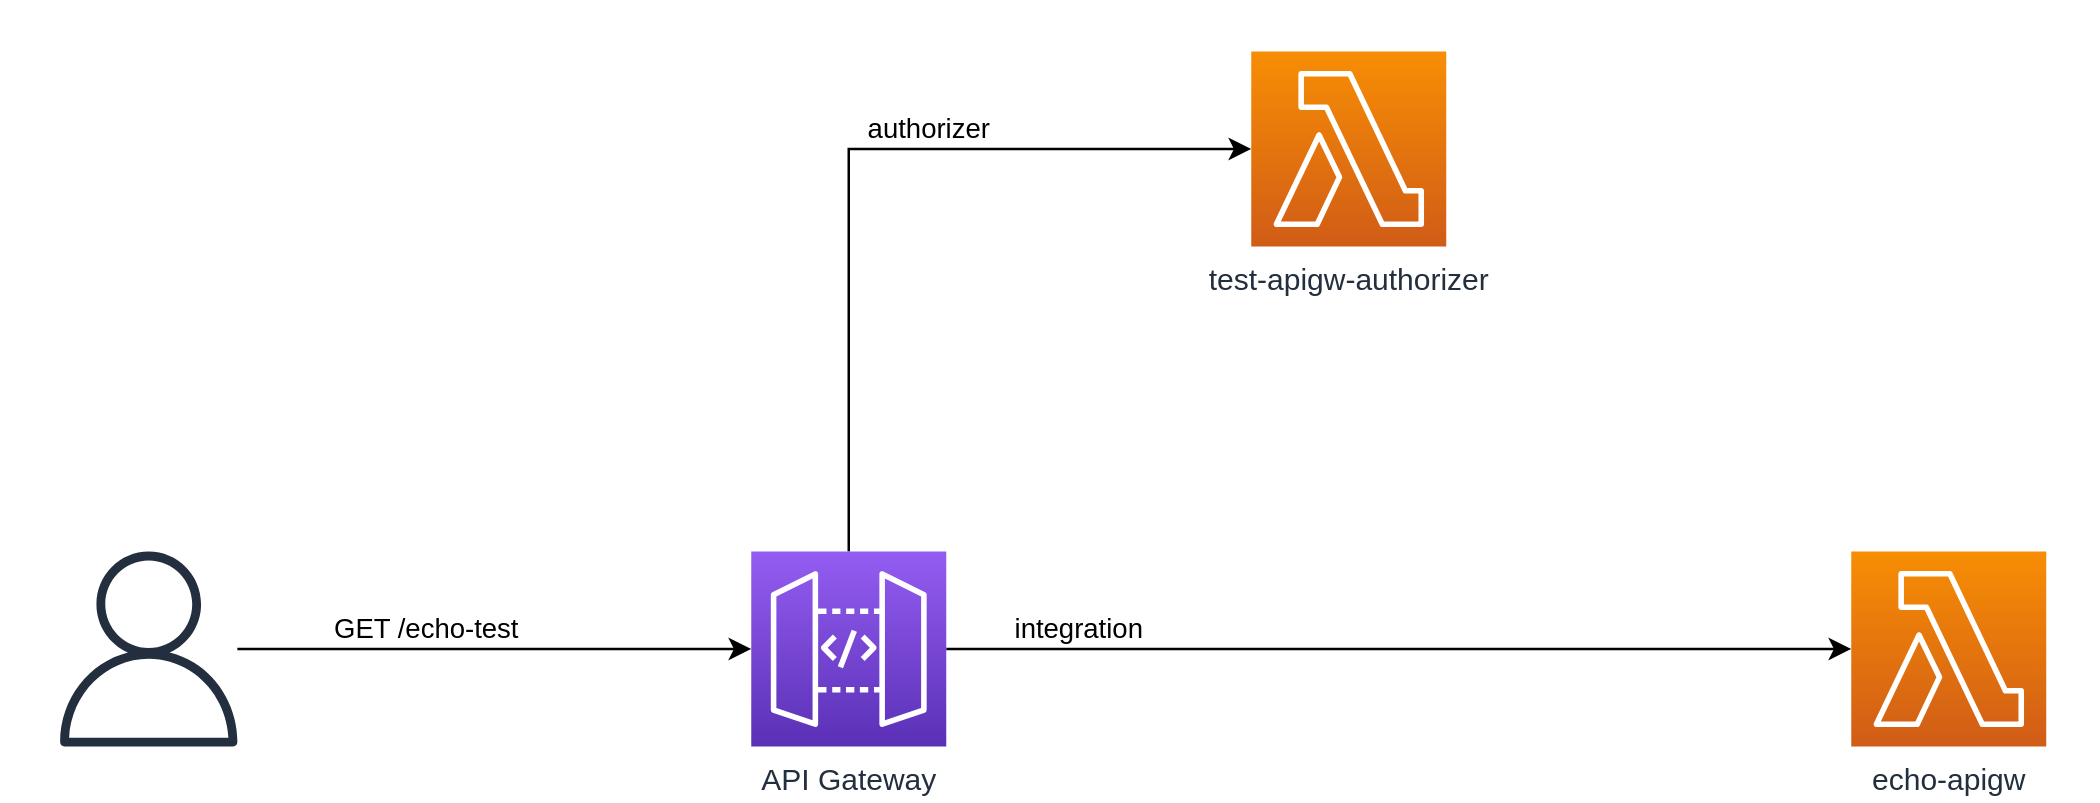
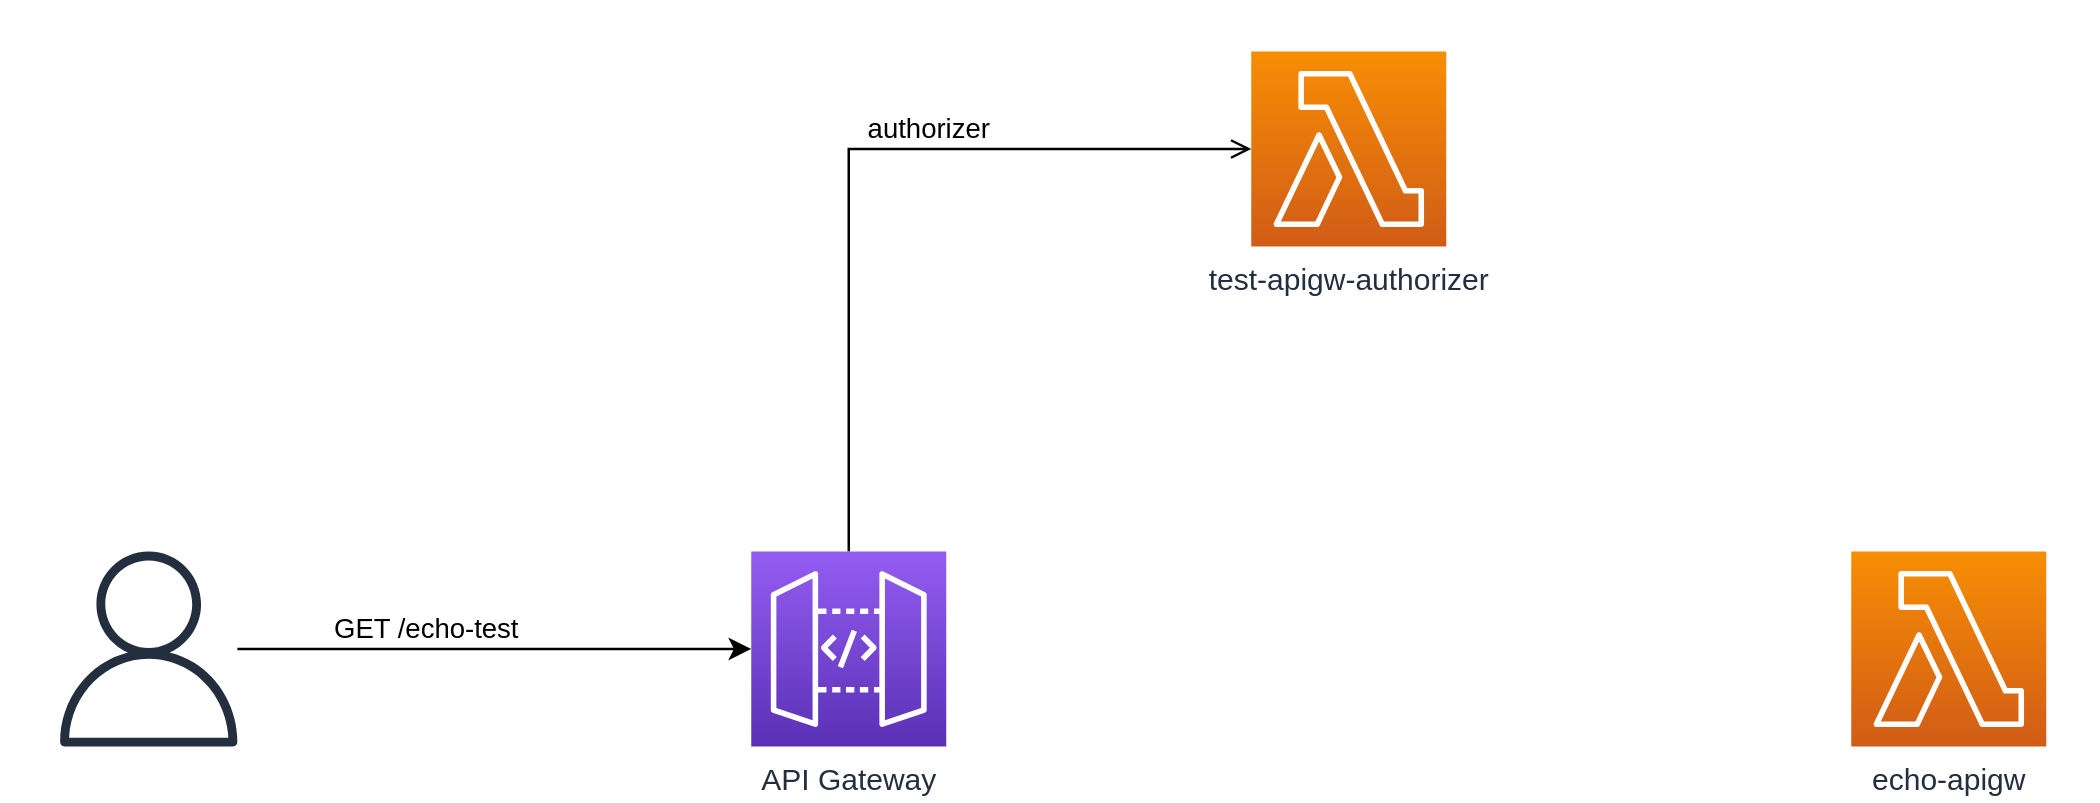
(1233, 149) -> (1237, 149)
(1390, 649) -> none
